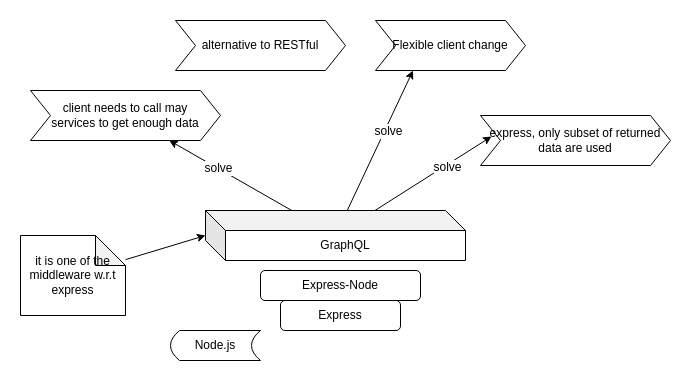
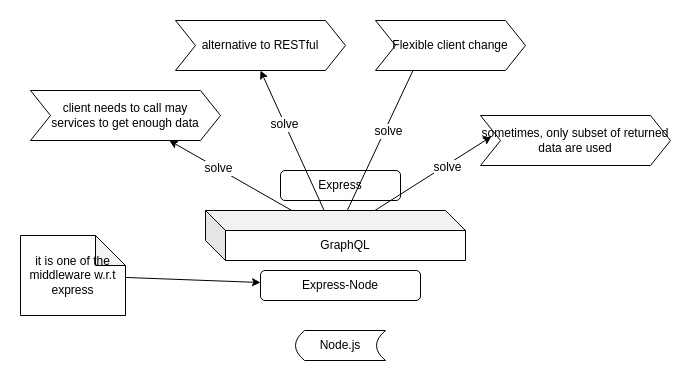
(409, 78) -> (411, 75)
(576, 141) -> (576, 141)
none -> (294, 144)
(162, 249) -> (190, 280)
(341, 316) -> (341, 186)
(216, 346) -> (341, 346)
